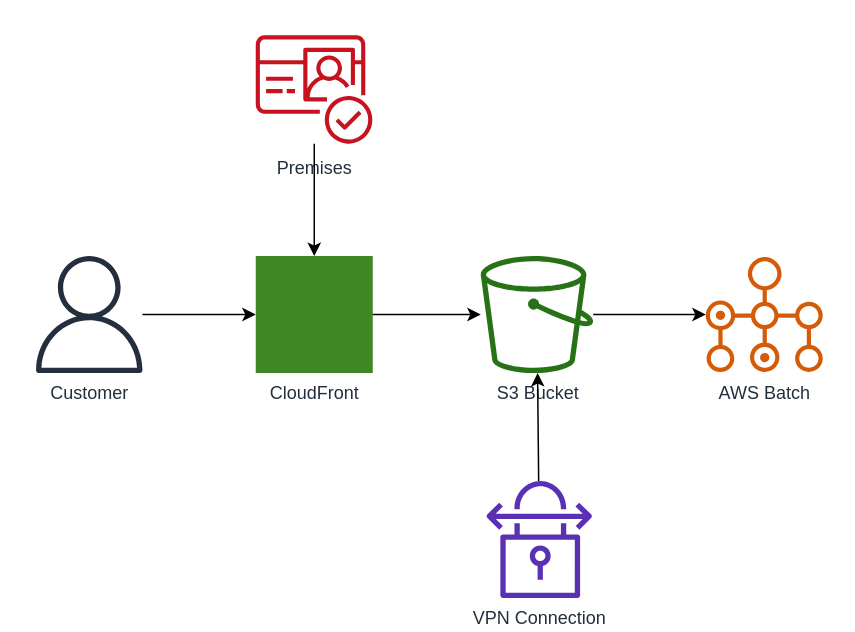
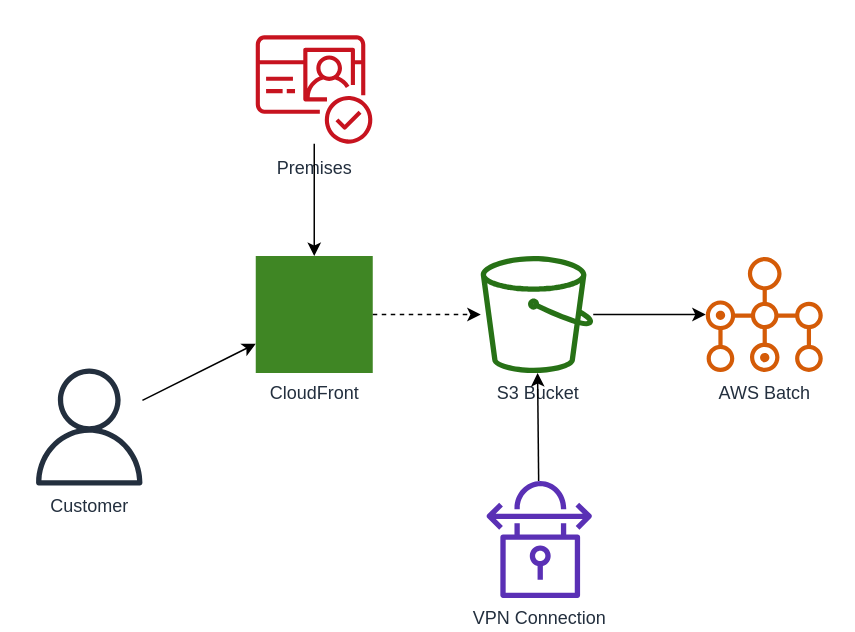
(89, 314) -> (89, 427)
(423, 314) -> (423, 314)
